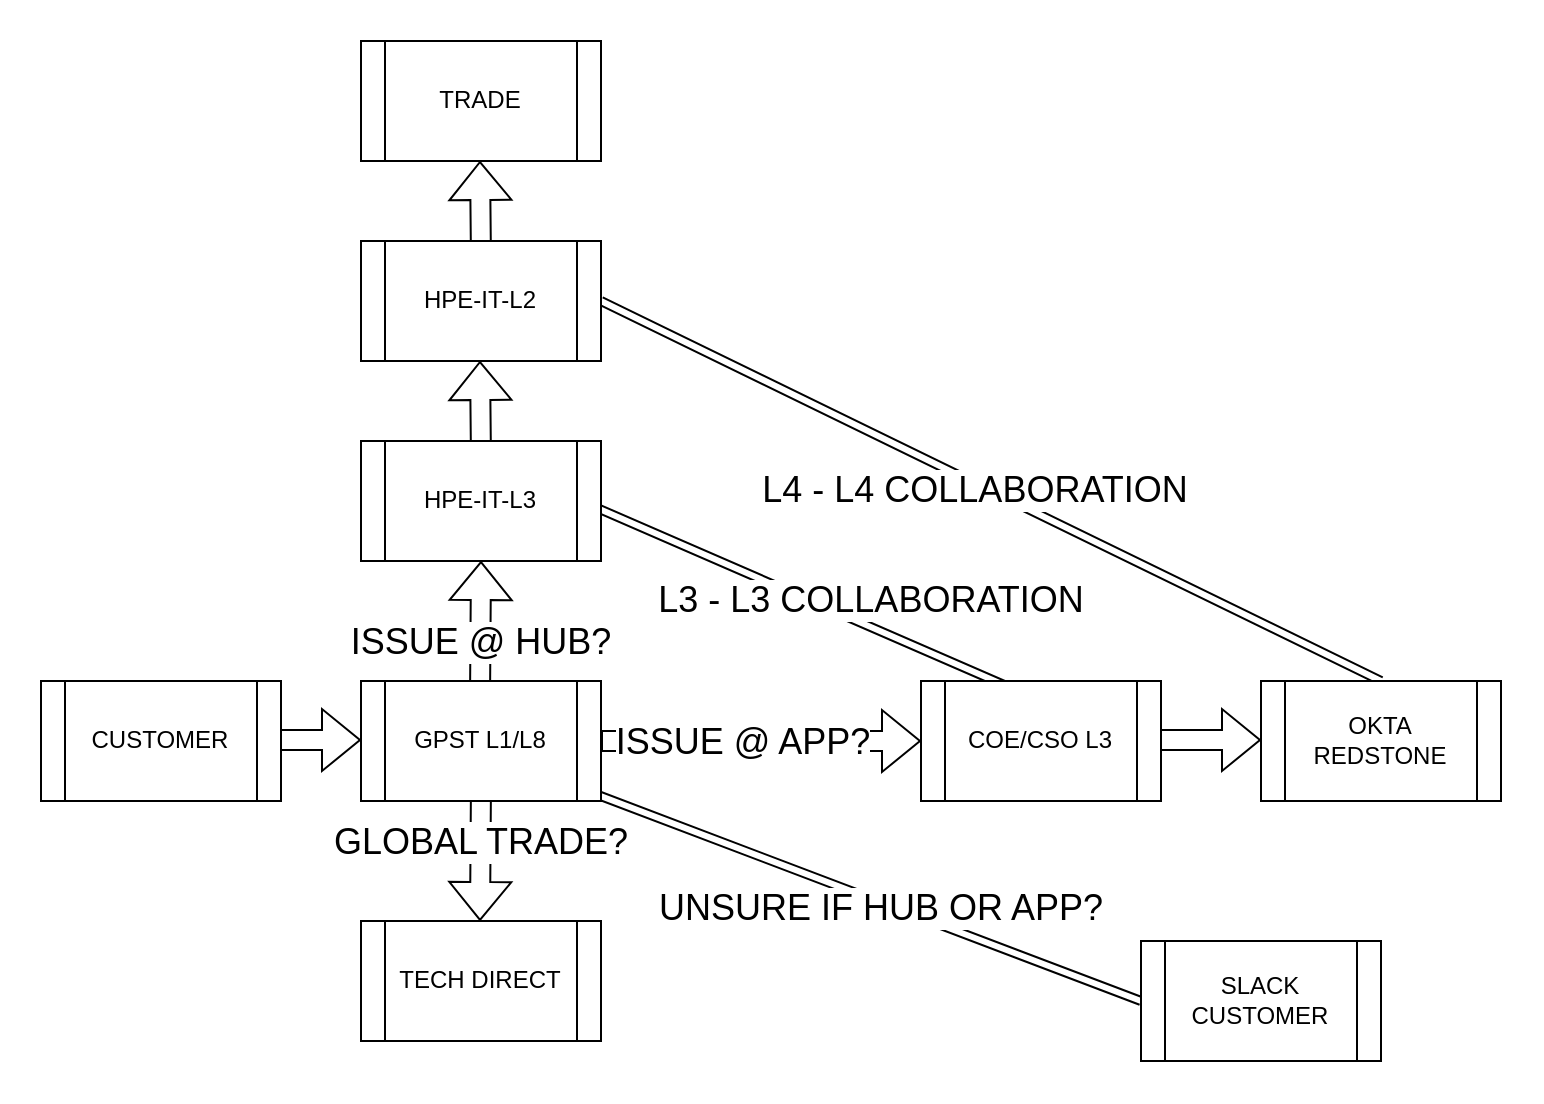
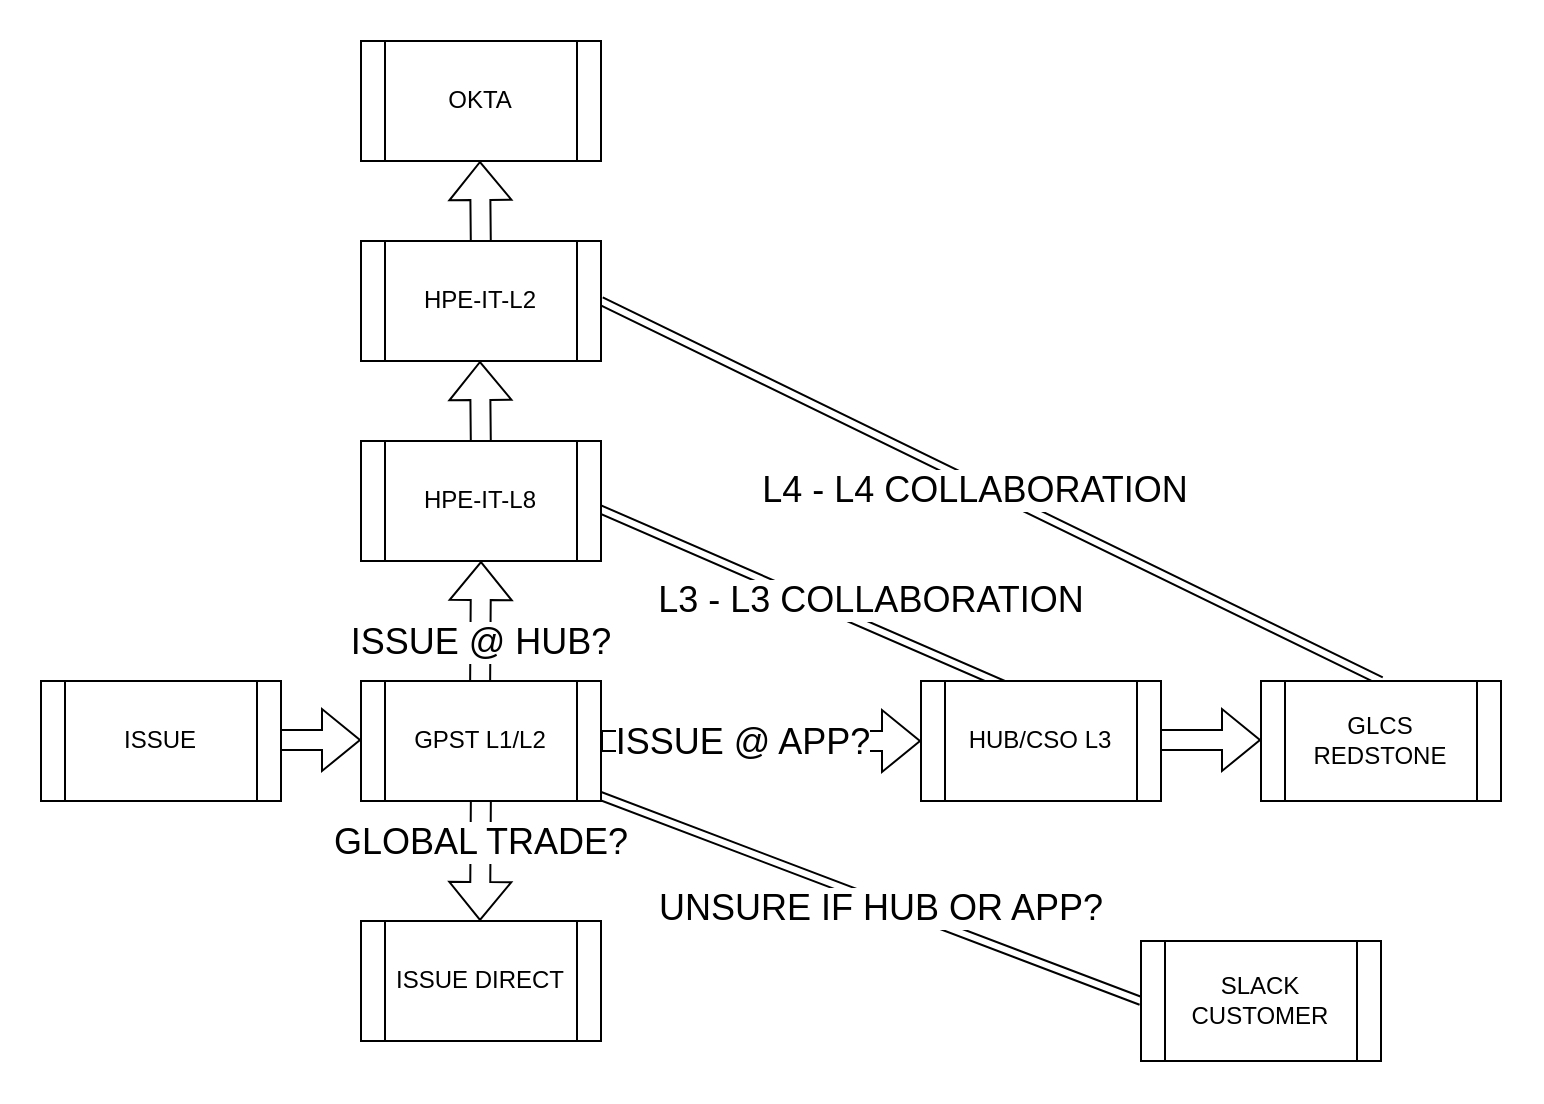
(481, 101) -> (481, 101)
(481, 501) -> (481, 501)
(161, 741) -> (161, 741)
(481, 741) -> (481, 741)
(1041, 741) -> (1041, 741)
(1381, 741) -> (1381, 741)
(481, 981) -> (481, 981)
